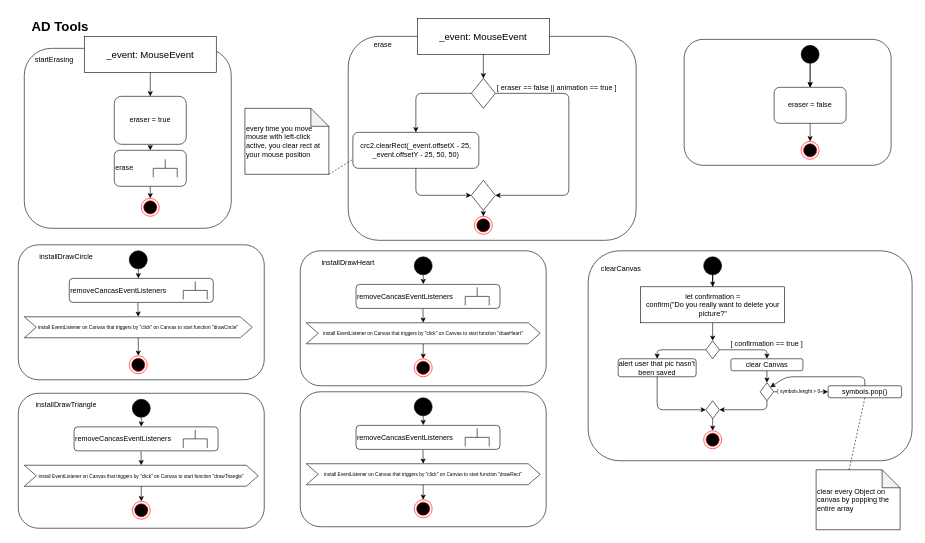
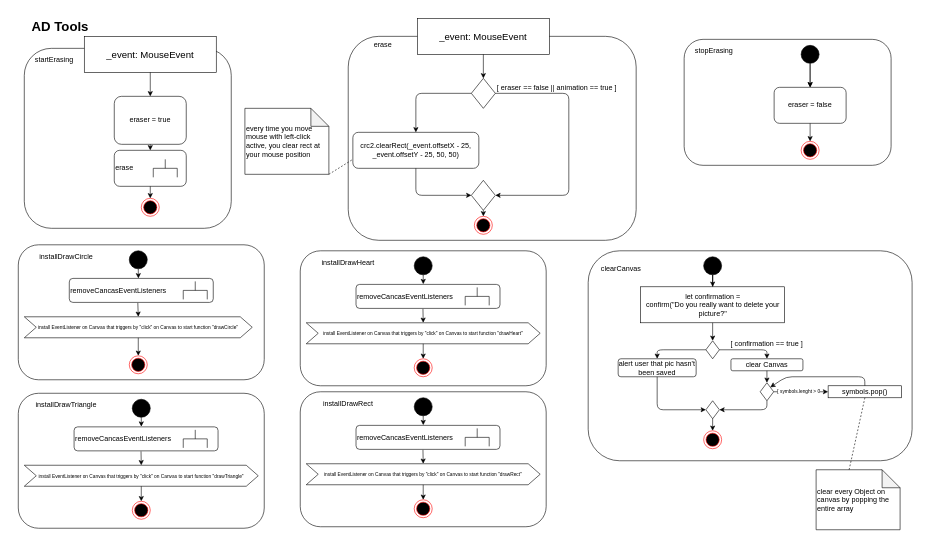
none -> (714, 51)
(865, 392) -> (865, 392)
none -> (348, 404)
